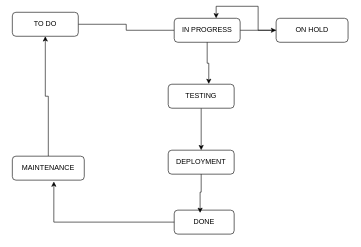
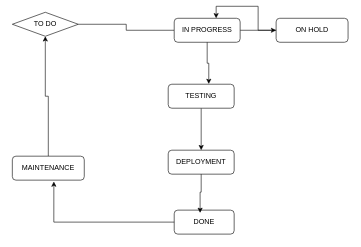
(45, 24) -> (45, 24)
